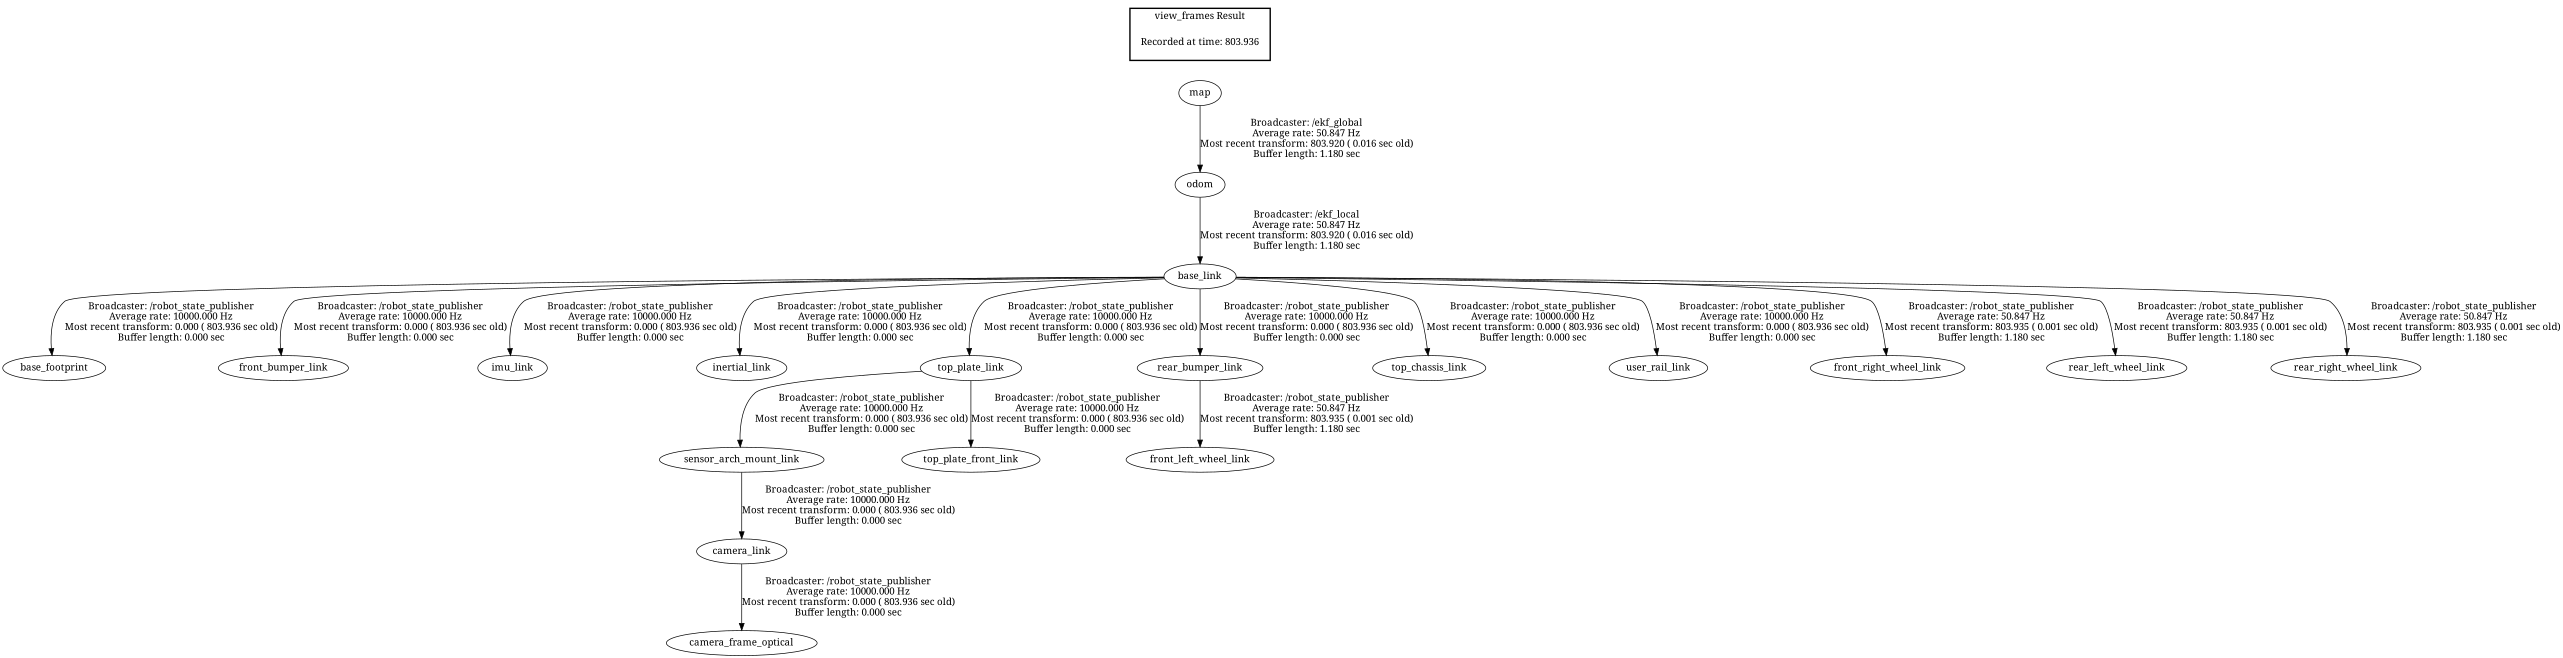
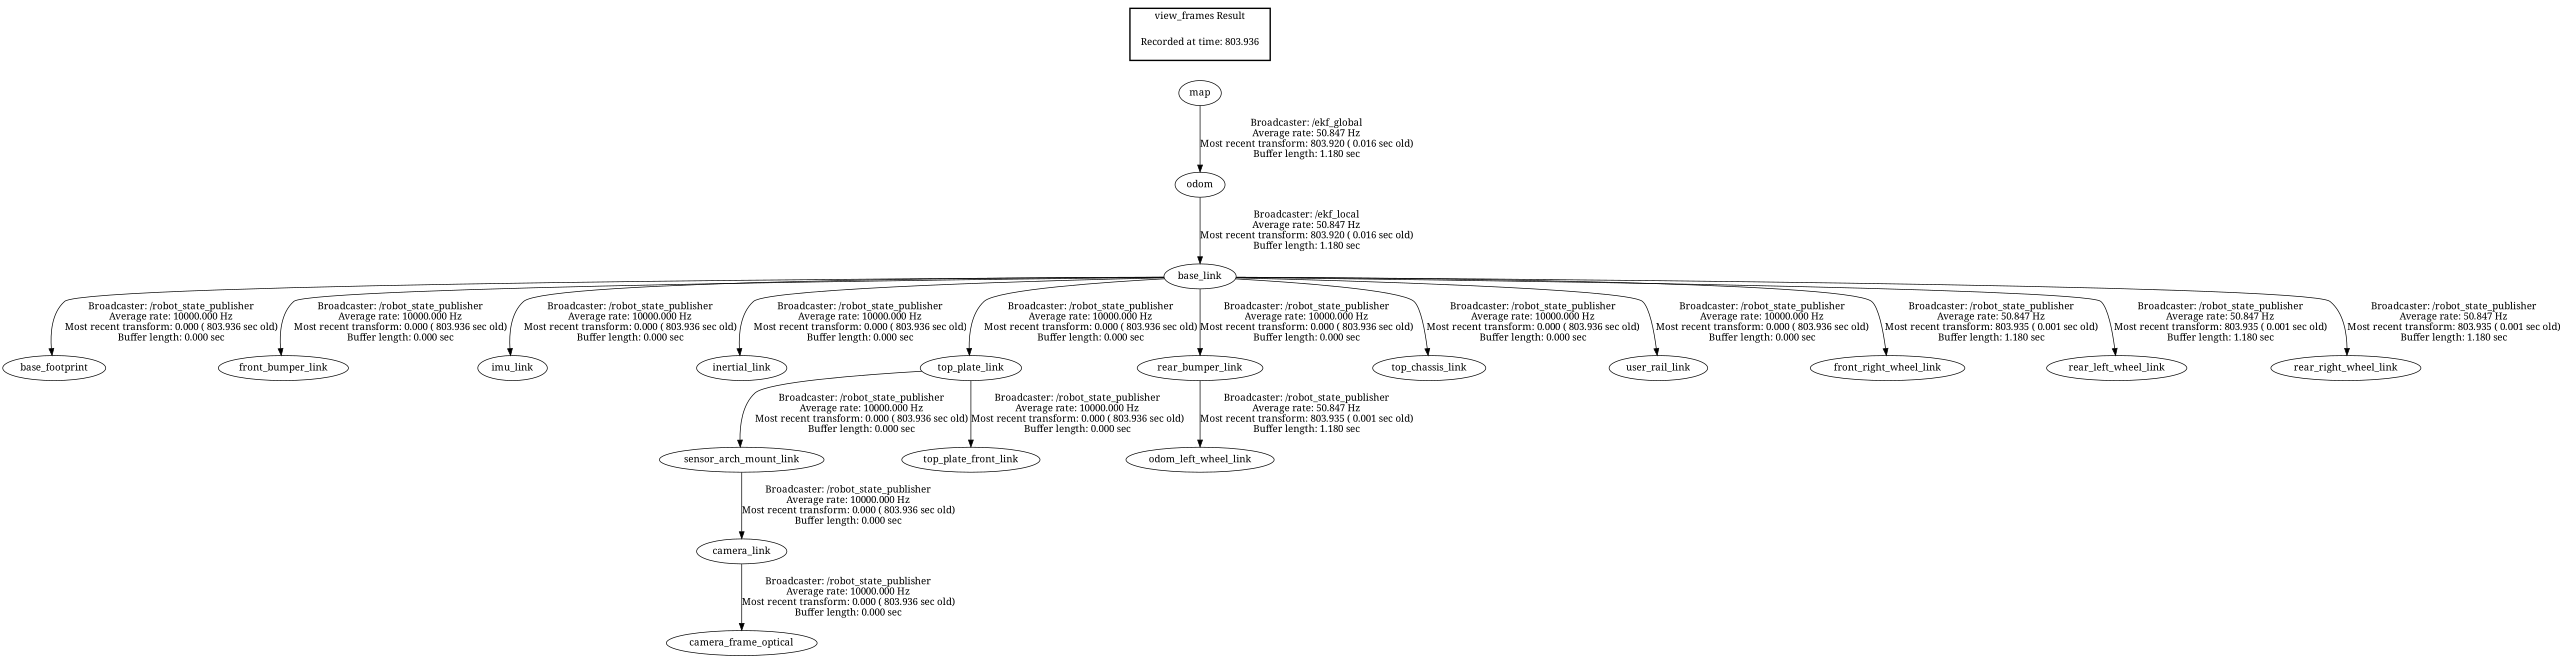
(1200, 460) -> (1200, 460)
